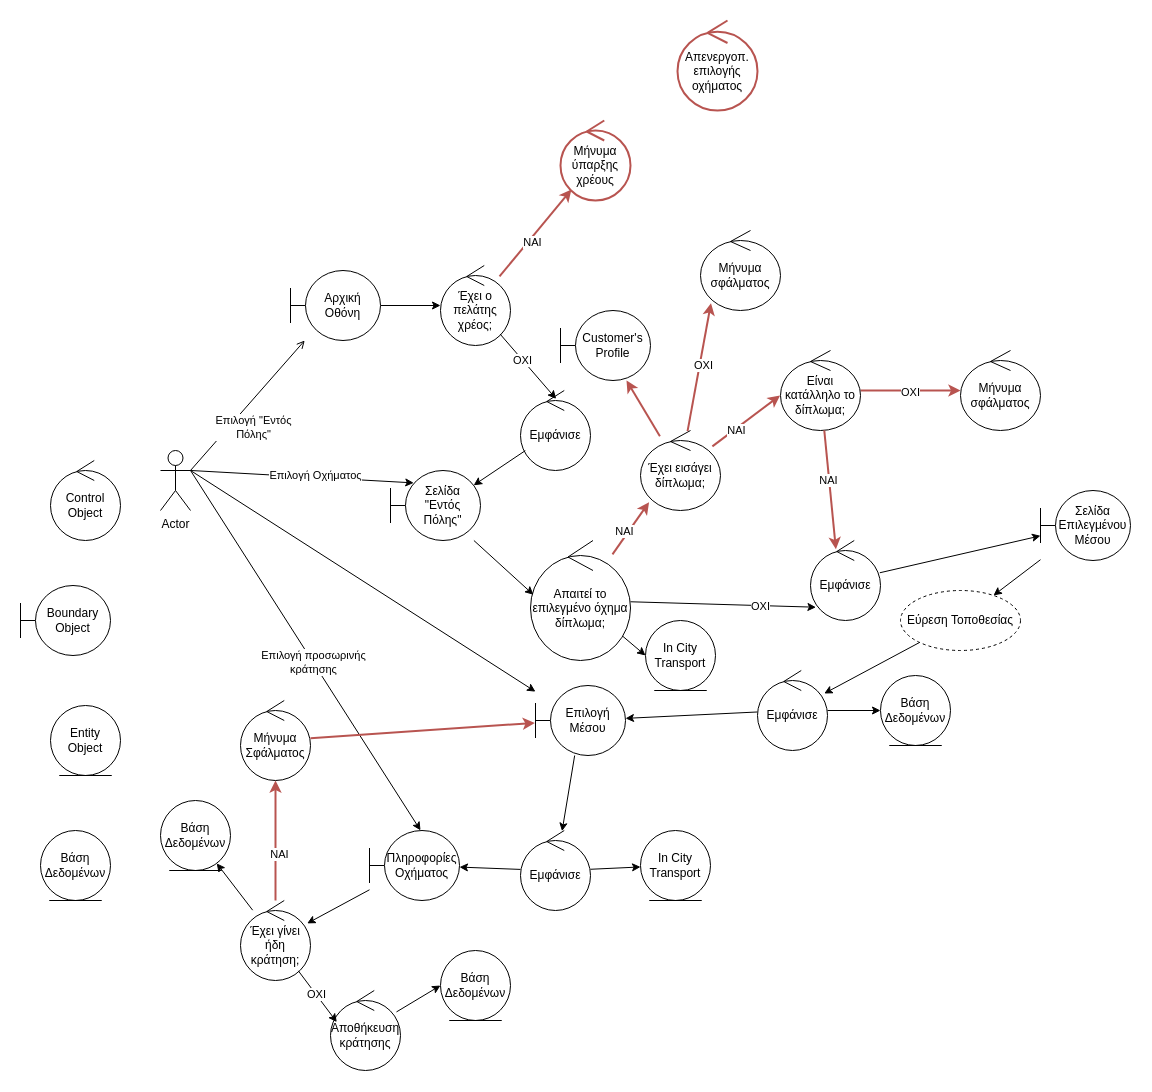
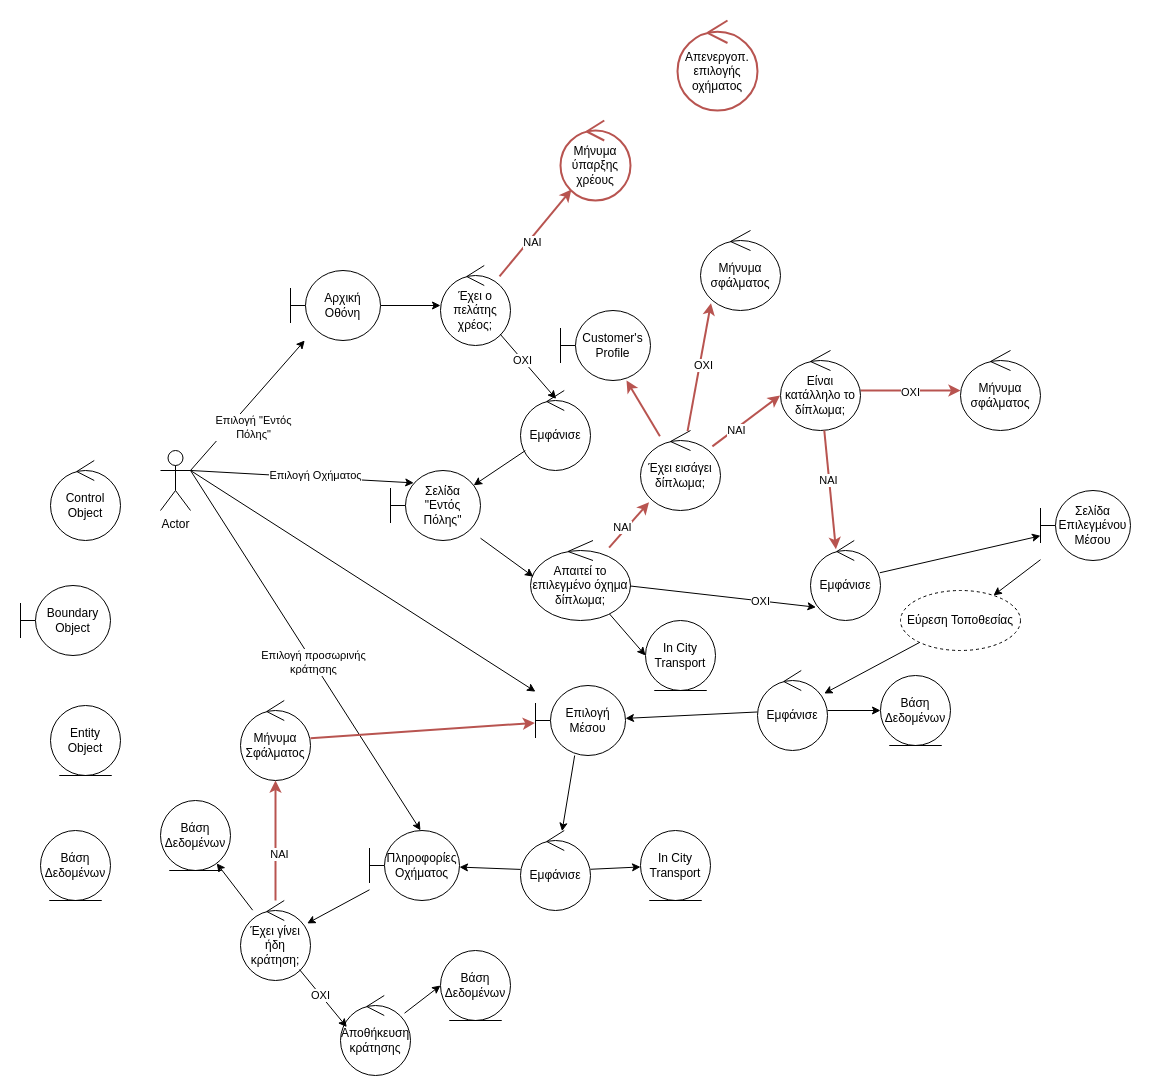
(301, 345) -> (299, 347)
(581, 601) -> (581, 581)
(366, 1031) -> (376, 1036)
